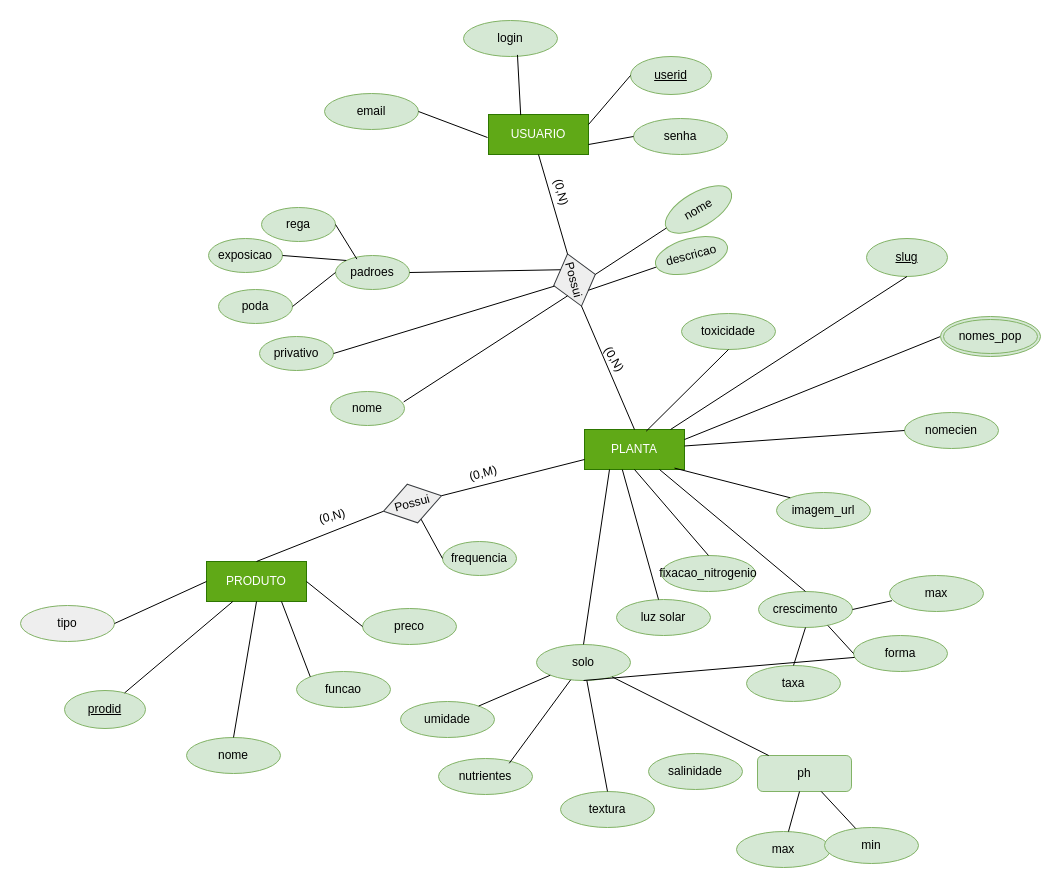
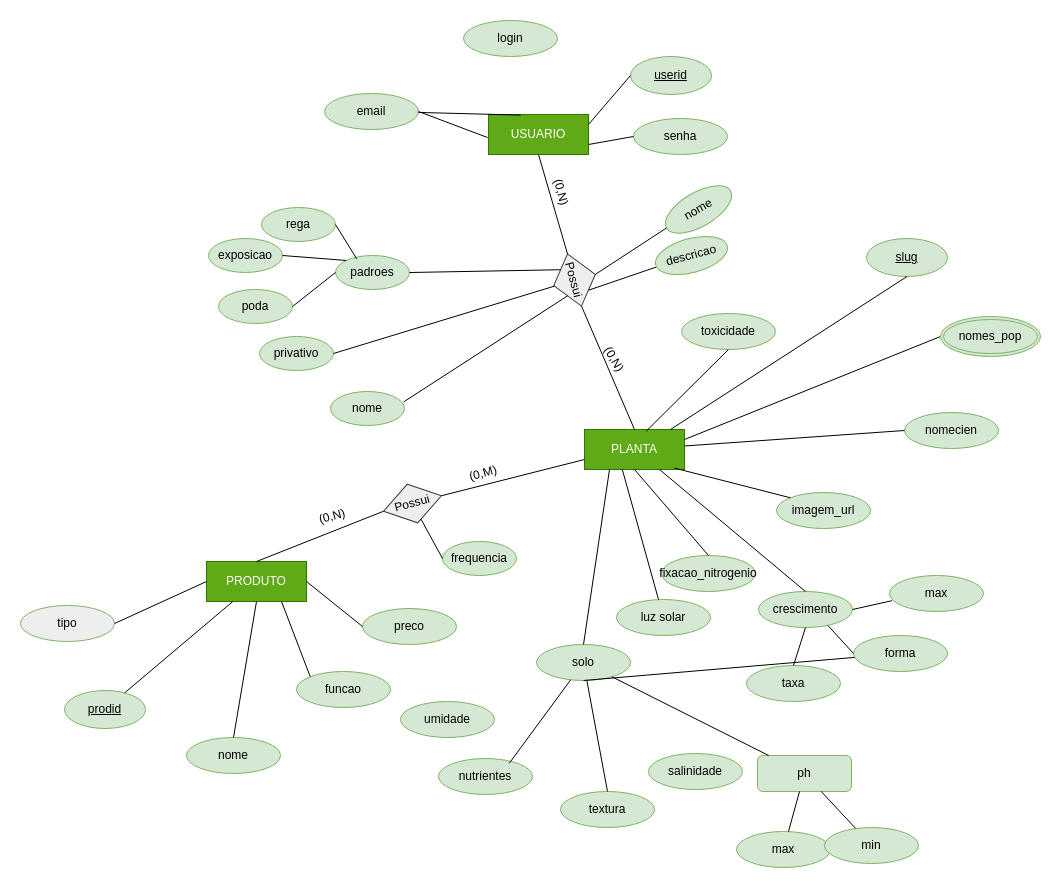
(519, 85) -> (455, 113)
(514, 691) -> none
